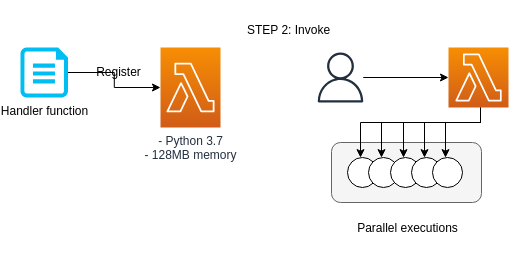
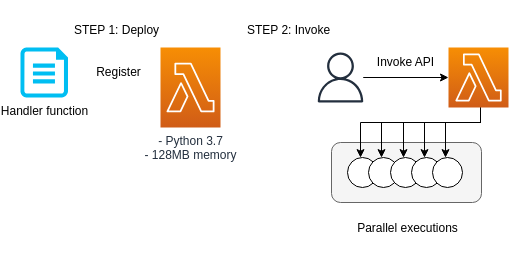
none -> (117, 31)
none -> (406, 63)
(114, 77) -> none
